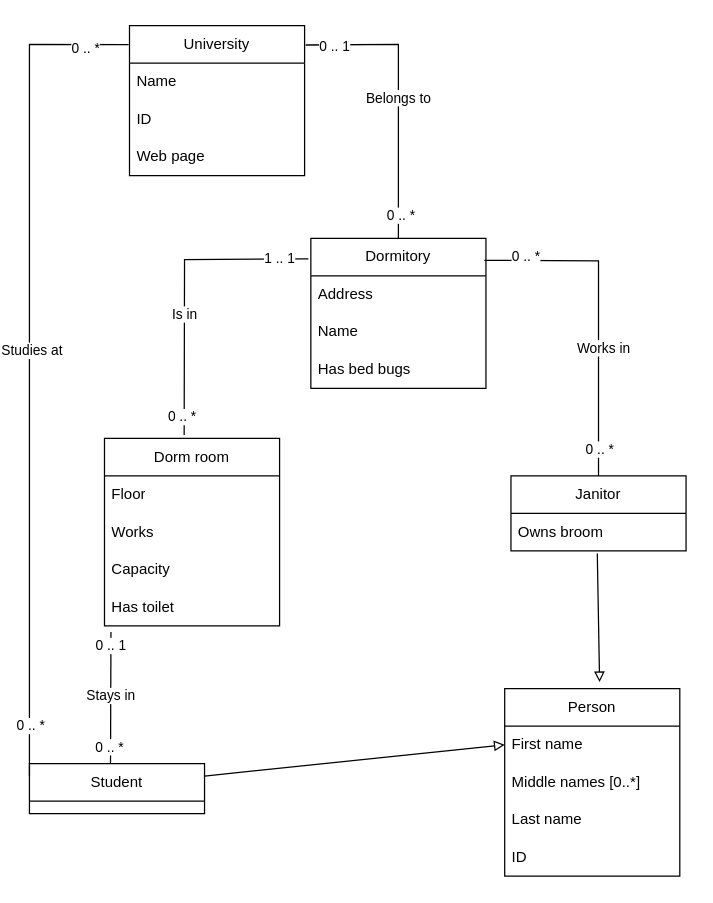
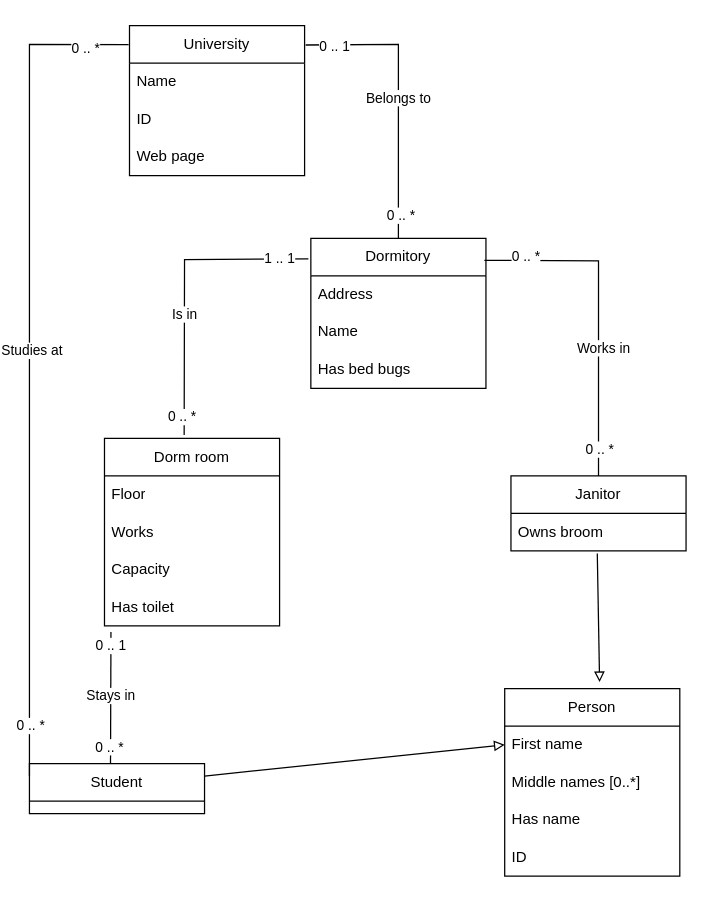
(548, 819) -> (544, 819)
